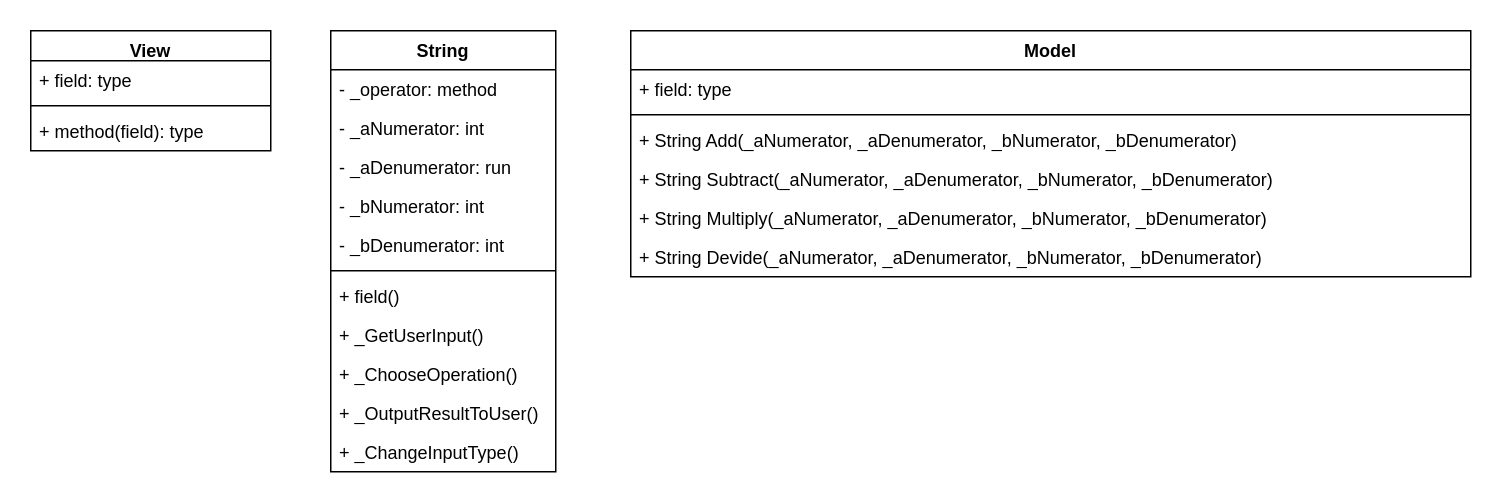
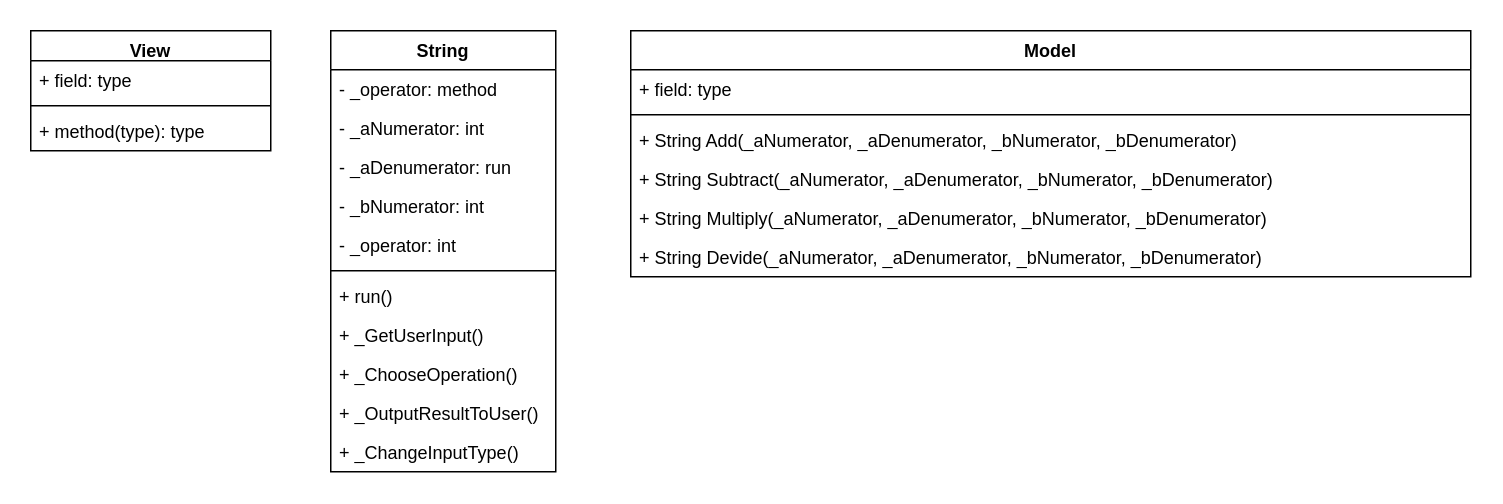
(134, 133) -> (134, 133)
(431, 247) -> (411, 247)
(378, 298) -> (373, 298)
